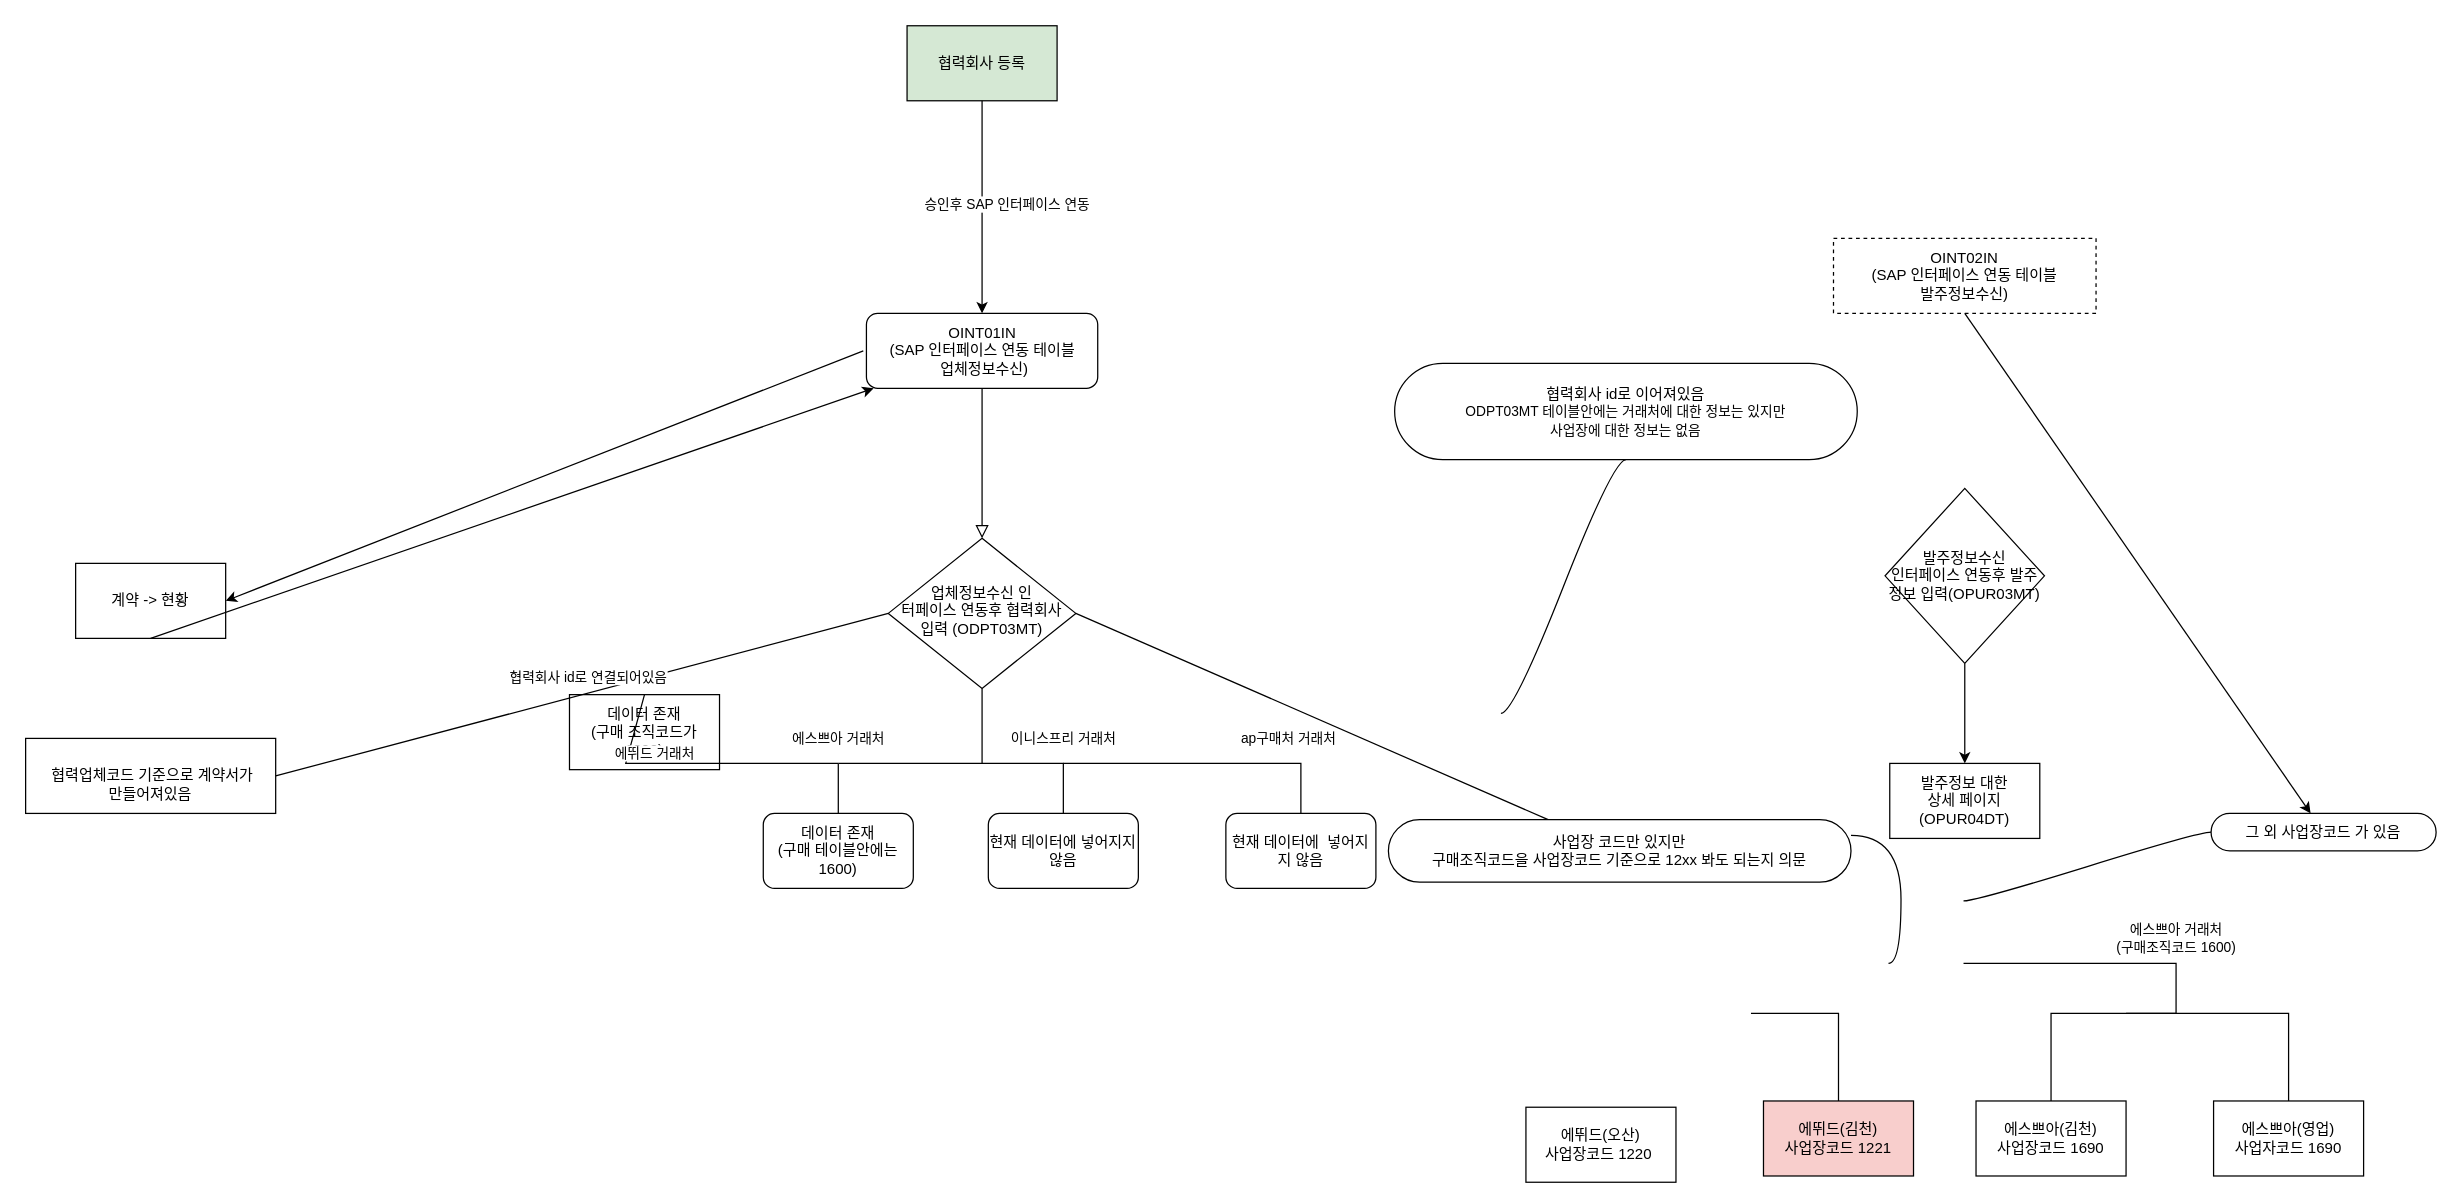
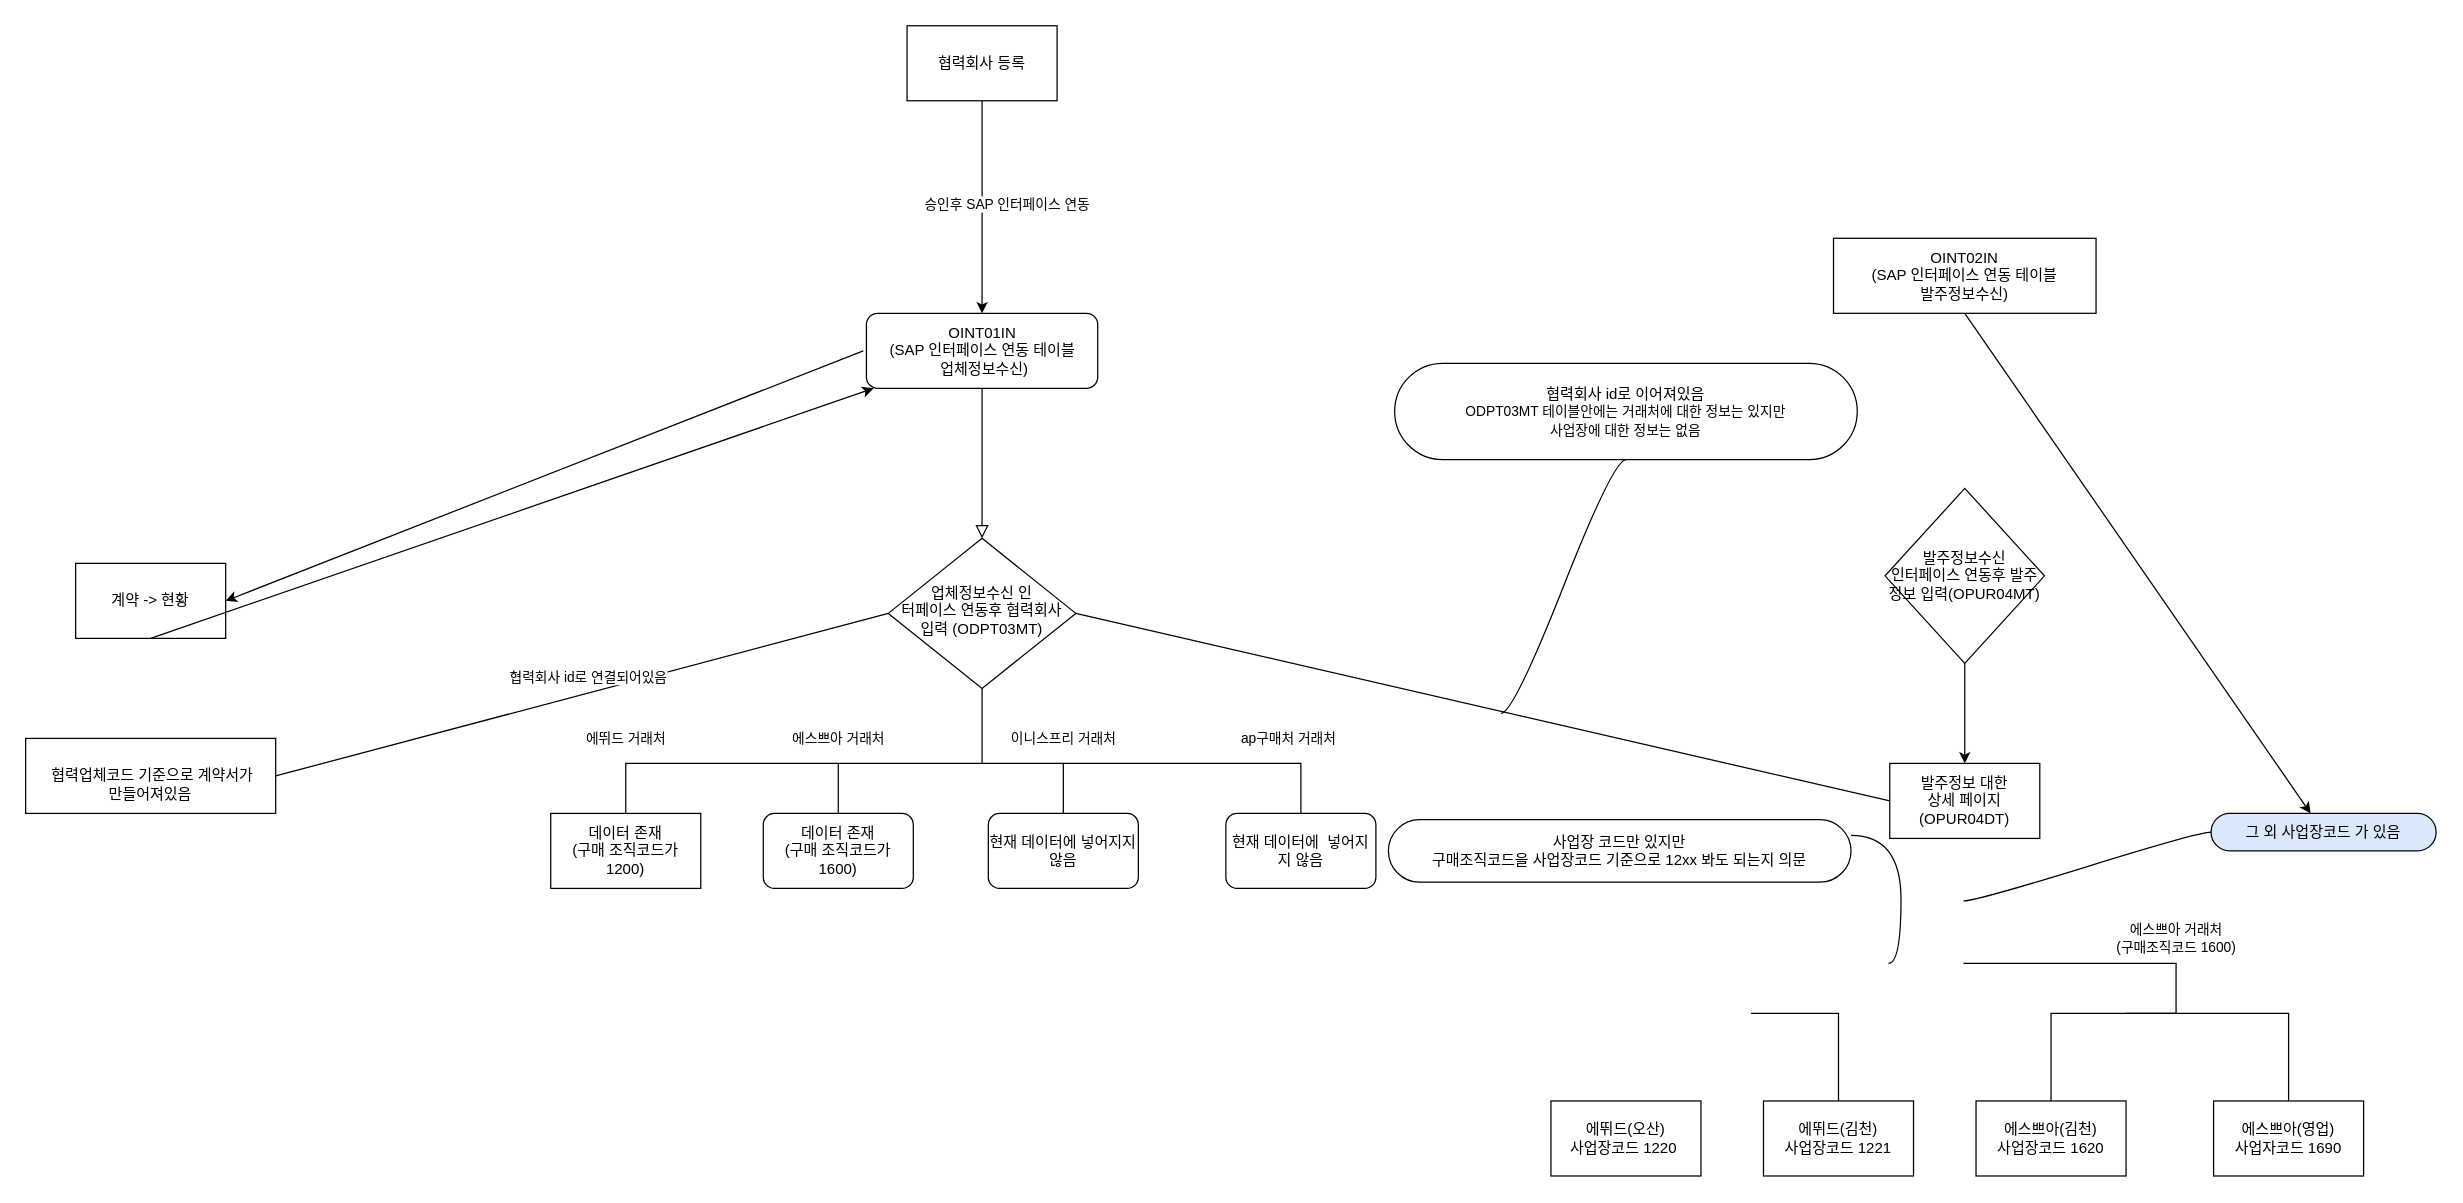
(982, 63) -> (982, 63)
(1964, 276) -> (1964, 276)
(1964, 576) -> (1964, 576)
(1312, 716) -> (1483, 707)
(644, 732) -> (626, 851)
(2323, 832) -> (2323, 832)
(838, 851) -> (838, 851)
(1838, 1138) -> (1838, 1138)
(2051, 1138) -> (2051, 1138)
(1601, 1144) -> (1626, 1138)
